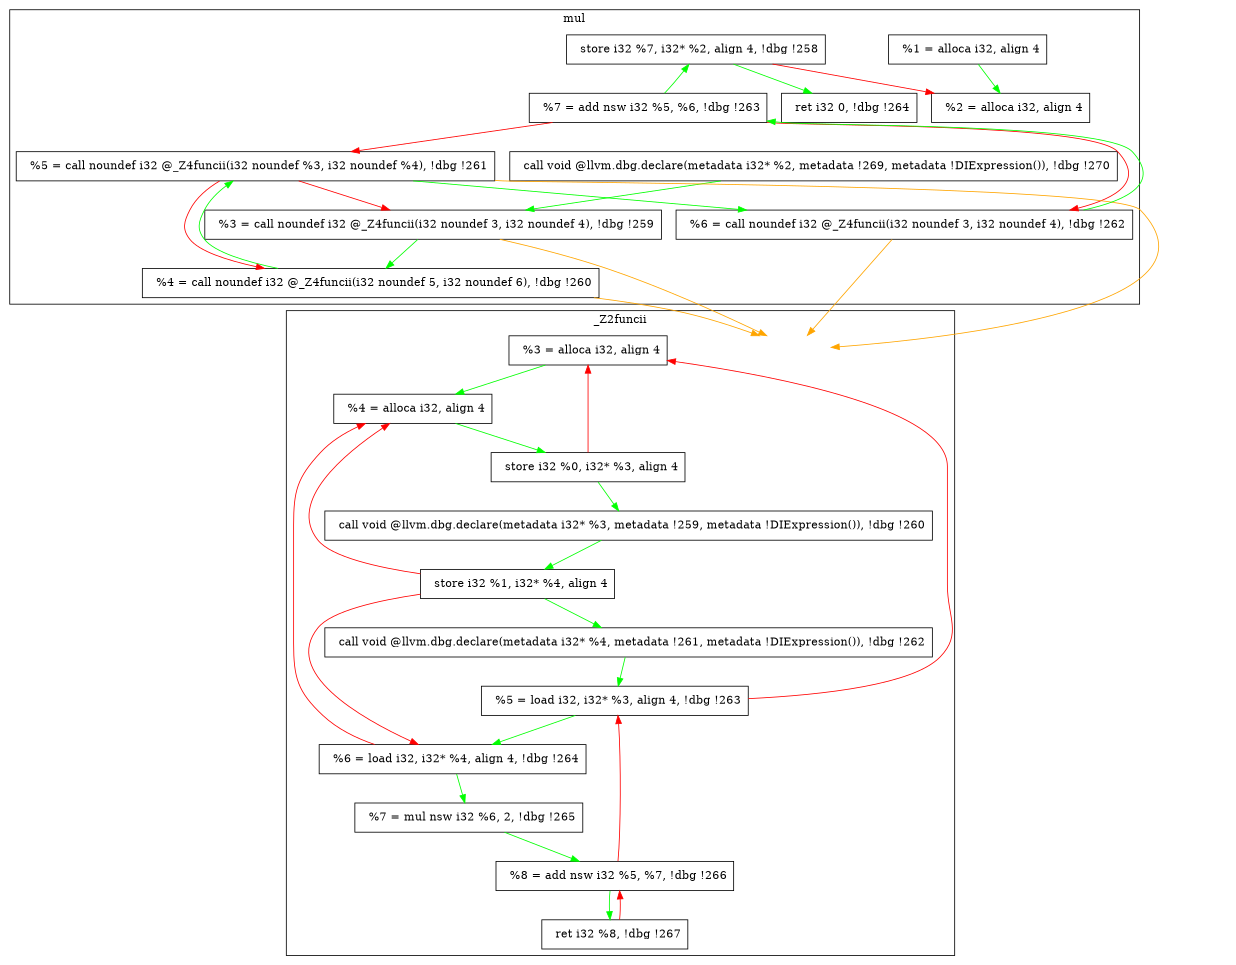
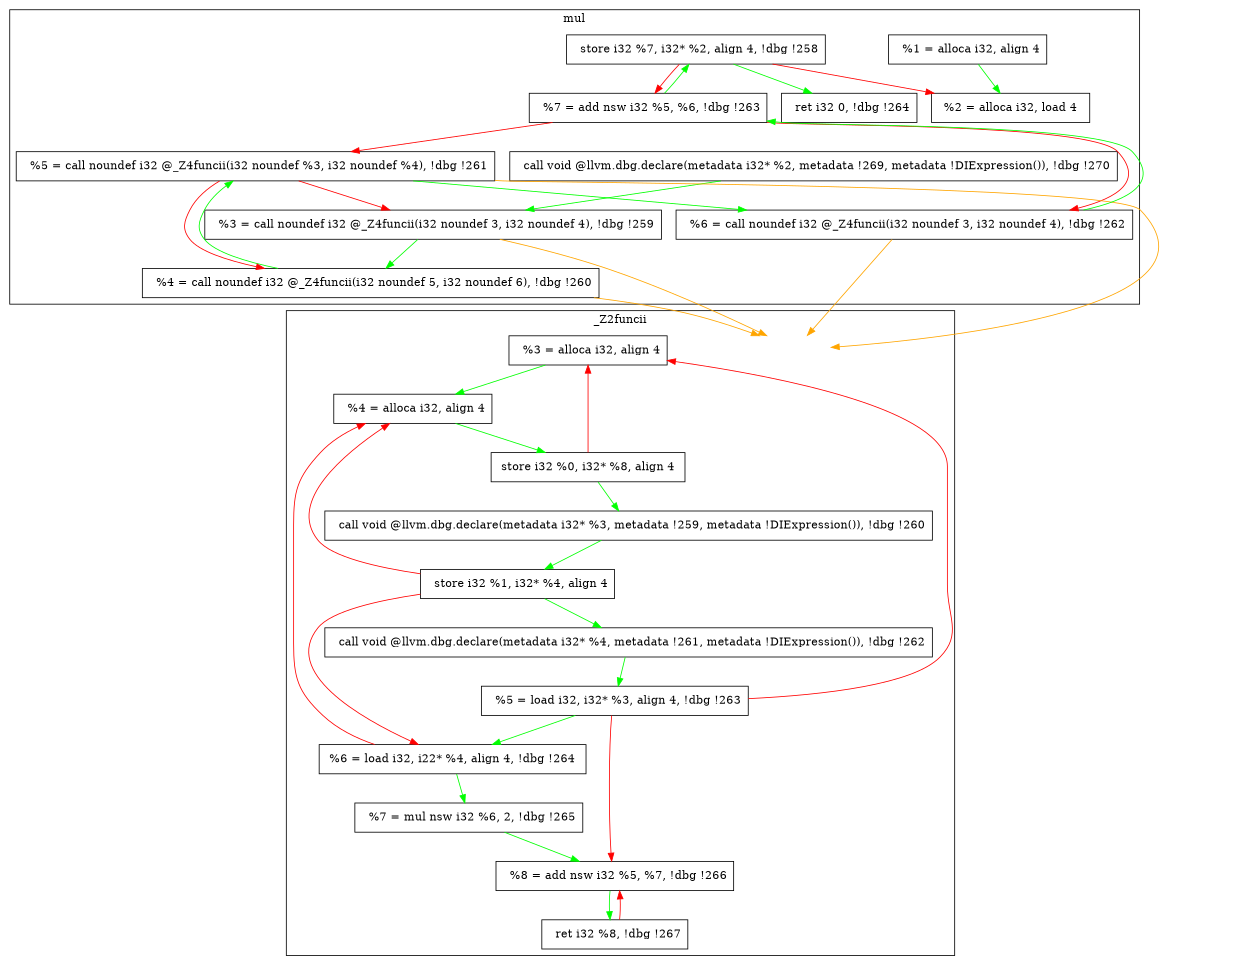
none -> (669, 75)
(1011, 108) -> (1011, 108)
(588, 467) -> (588, 467)
(453, 759) -> (453, 759)
(620, 792) -> (609, 784)
